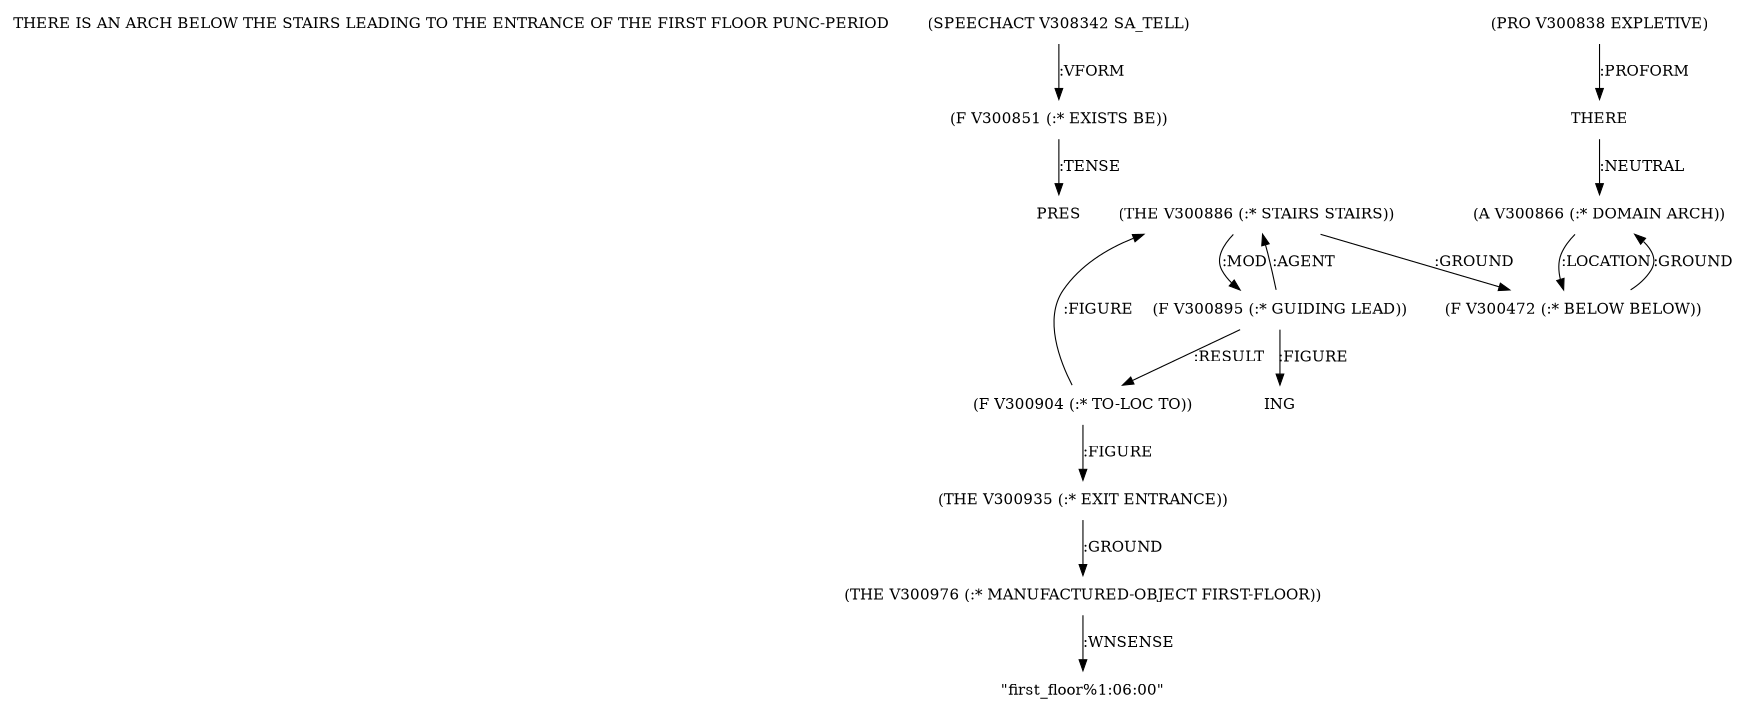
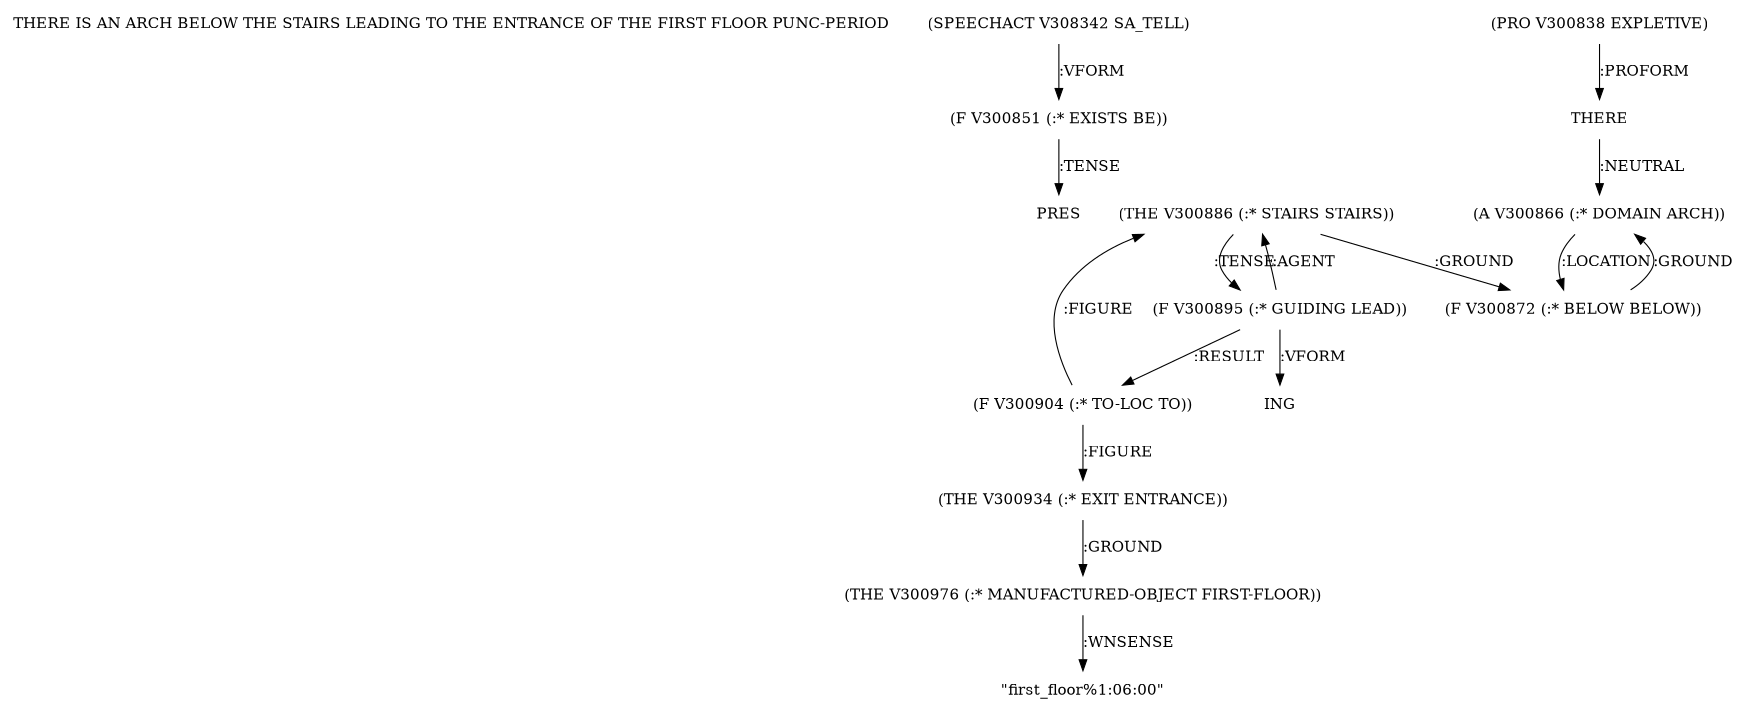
(1245, 262) -> (1245, 262)
(1573, 310) -> (1573, 310)
(1313, 357) -> (1313, 357)
(1083, 500) -> (1083, 500)
